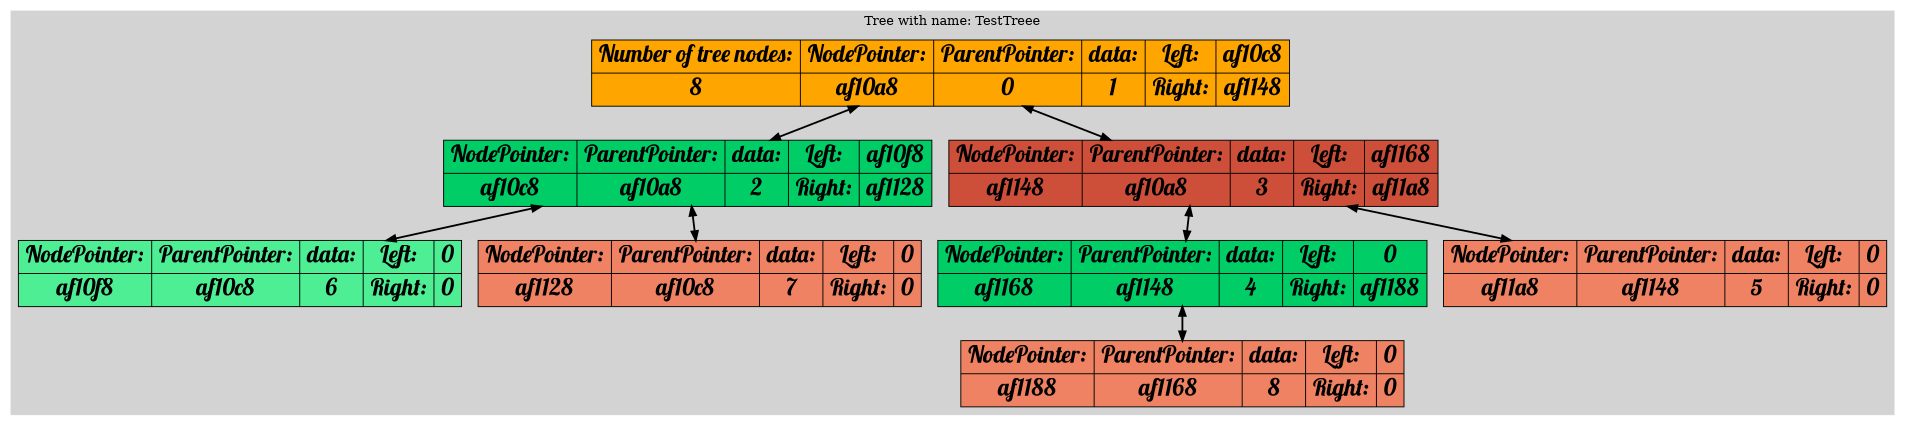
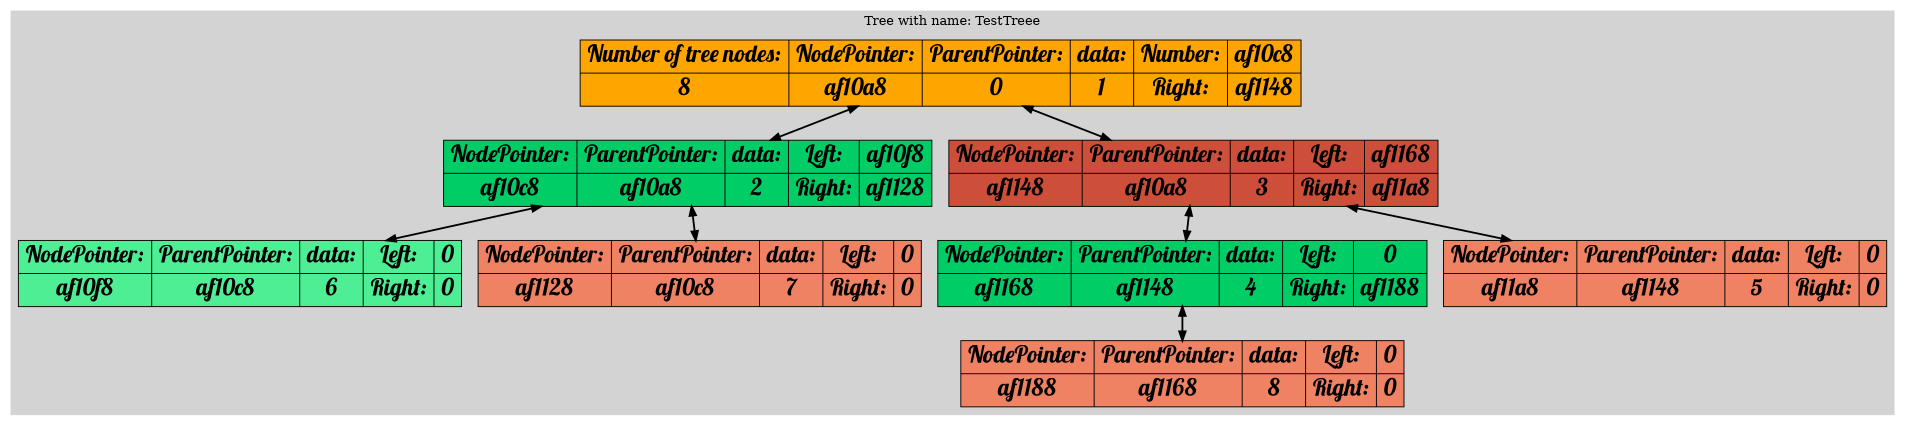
(1181, 55) -> (1181, 55)
